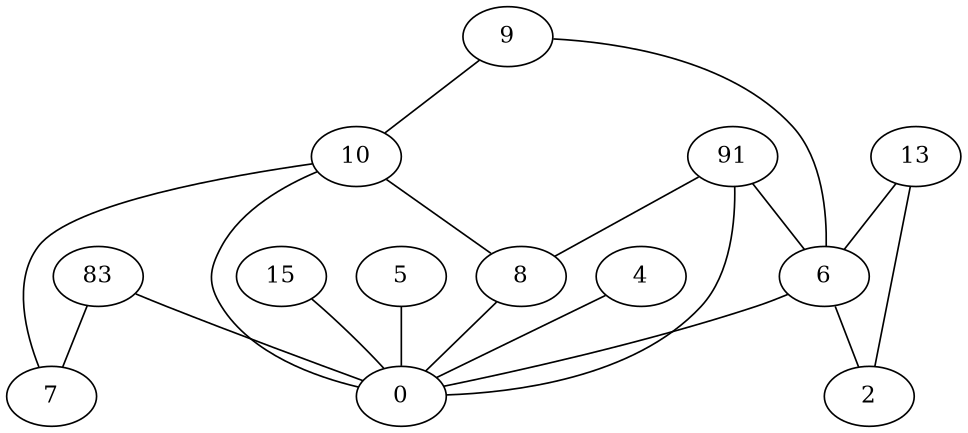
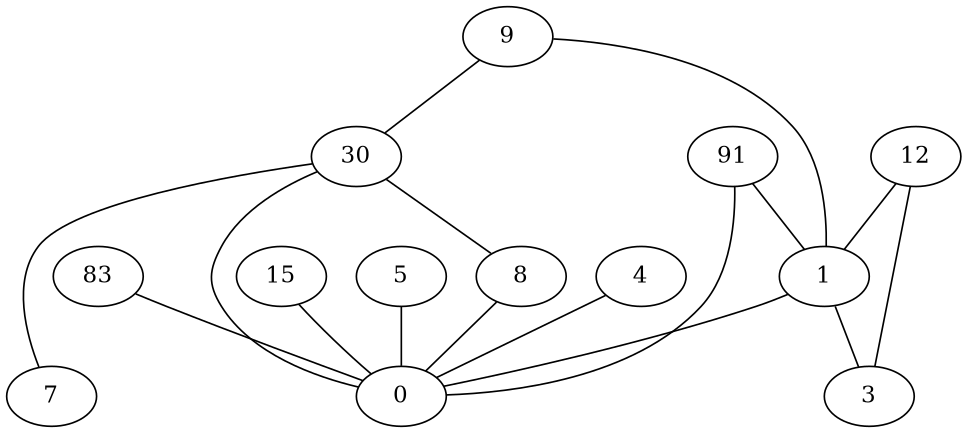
(356, 157) -> (356, 157)
(916, 157) -> (916, 157)
(627, 217) -> none
(824, 276) -> (824, 276)
(349, 333) -> (334, 340)
(75, 336) -> none
(869, 396) -> (869, 396)
